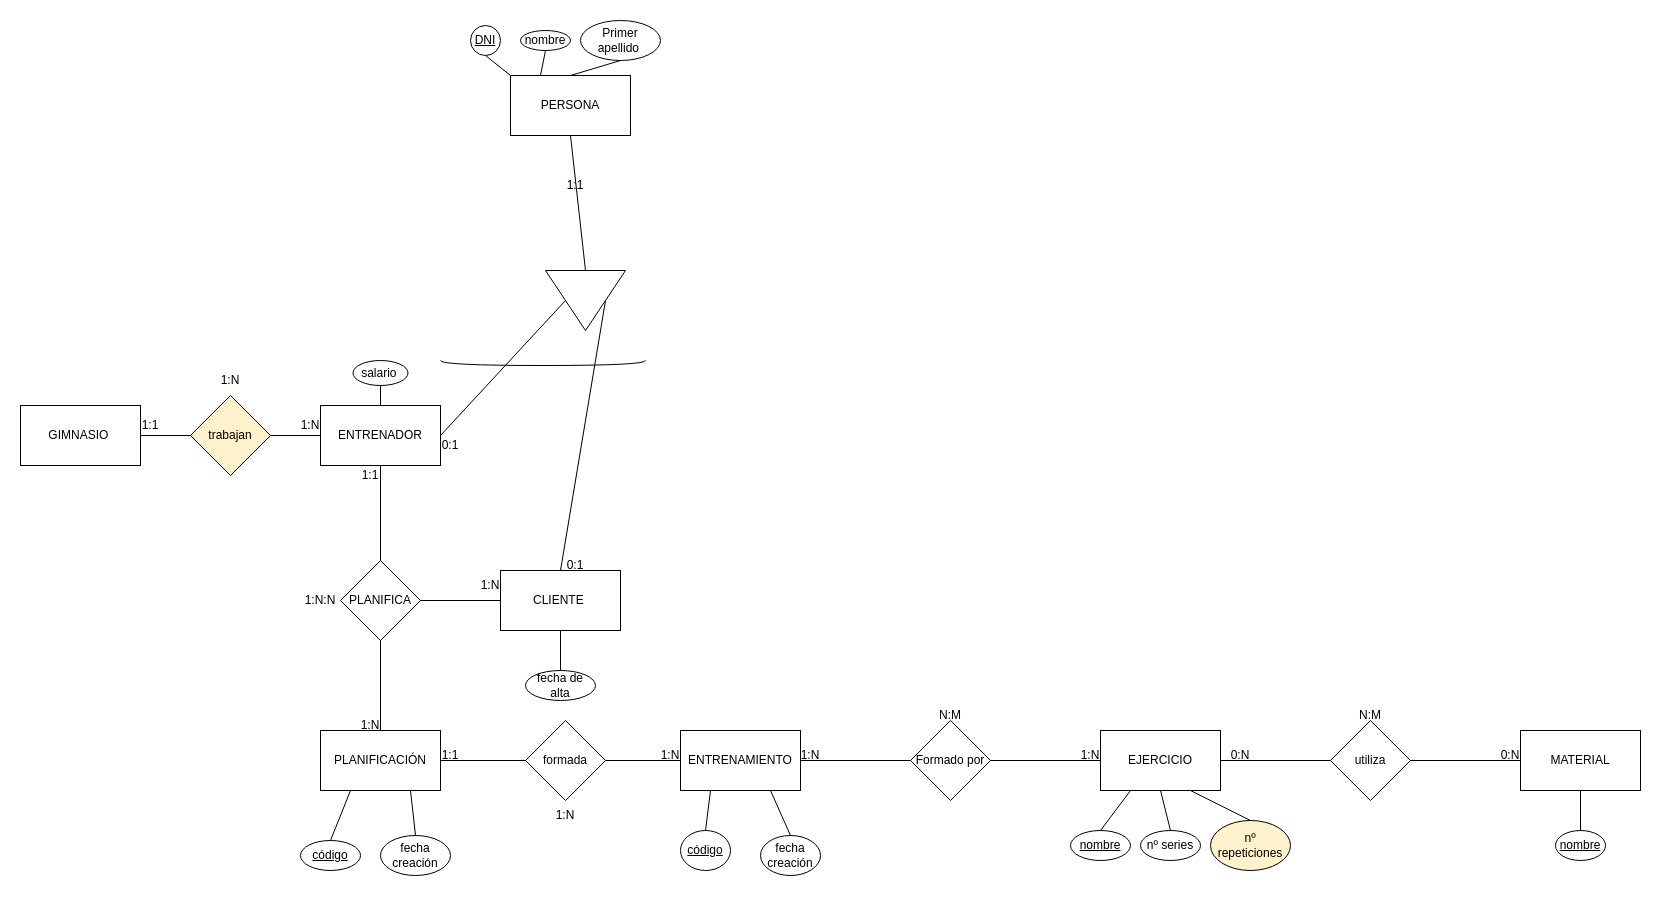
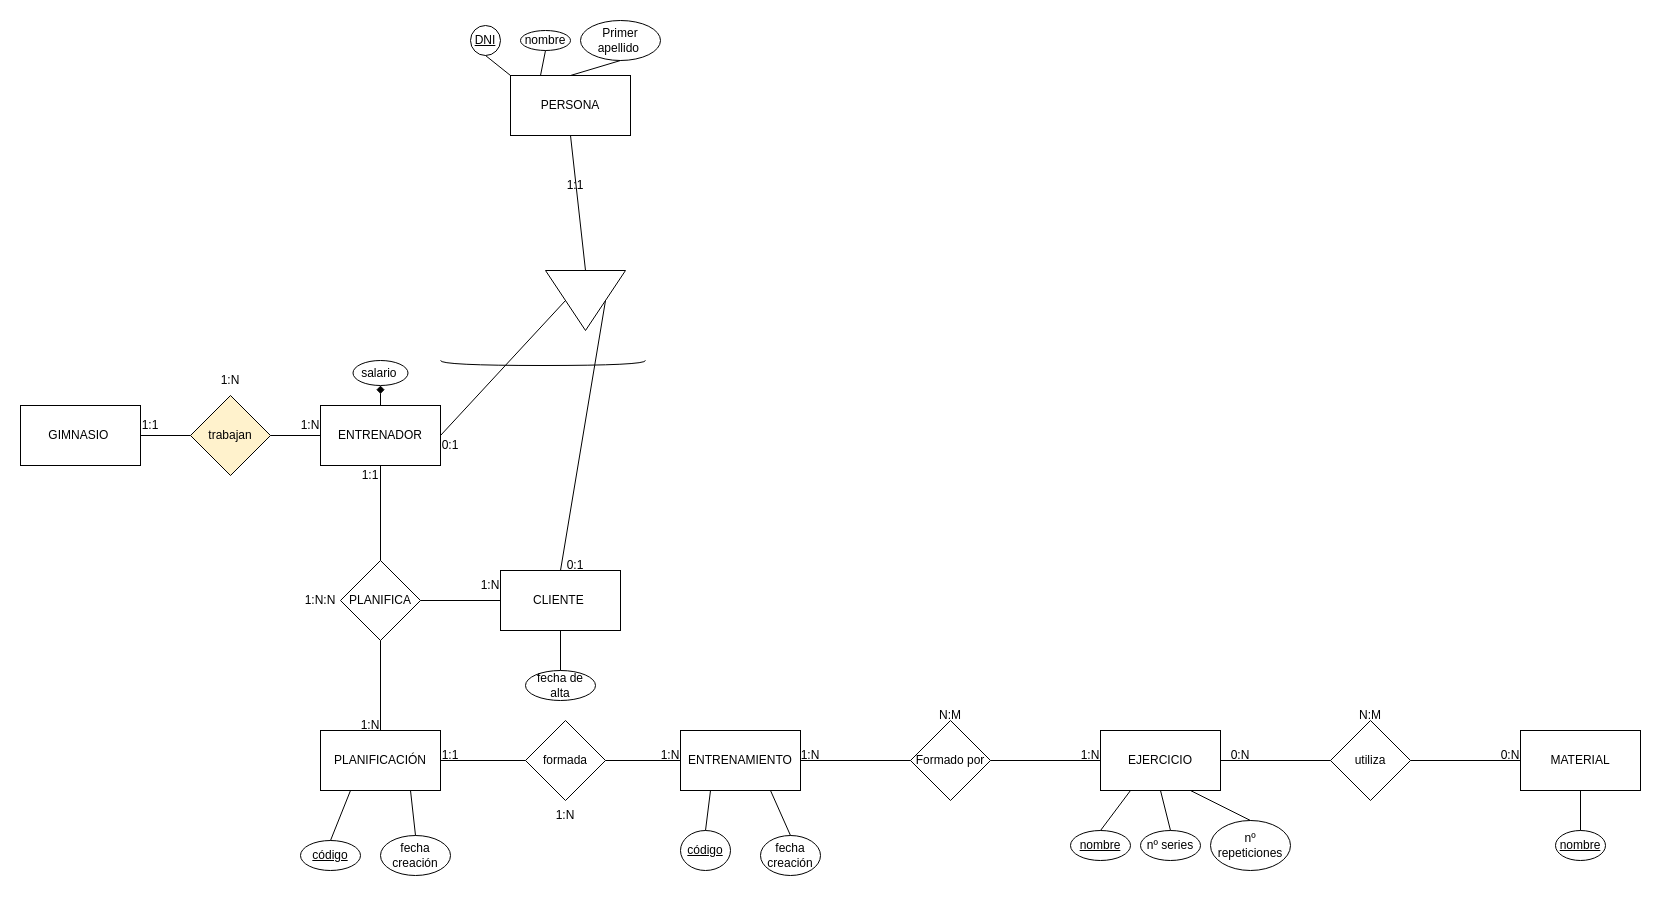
(381, 391) -> (381, 394)
(1251, 846) -> (1251, 846)
